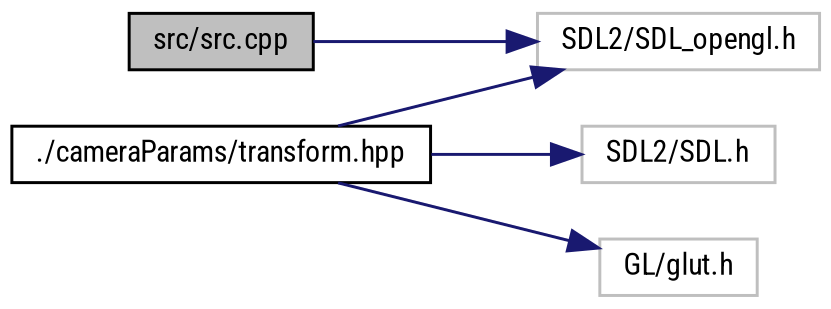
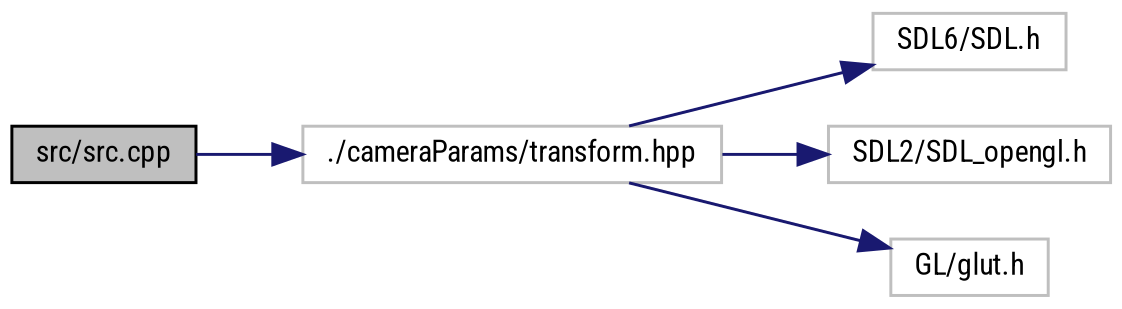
(410, 42) -> (234, 154)
(221, 154) -> (512, 154)
(679, 154) -> (970, 42)
